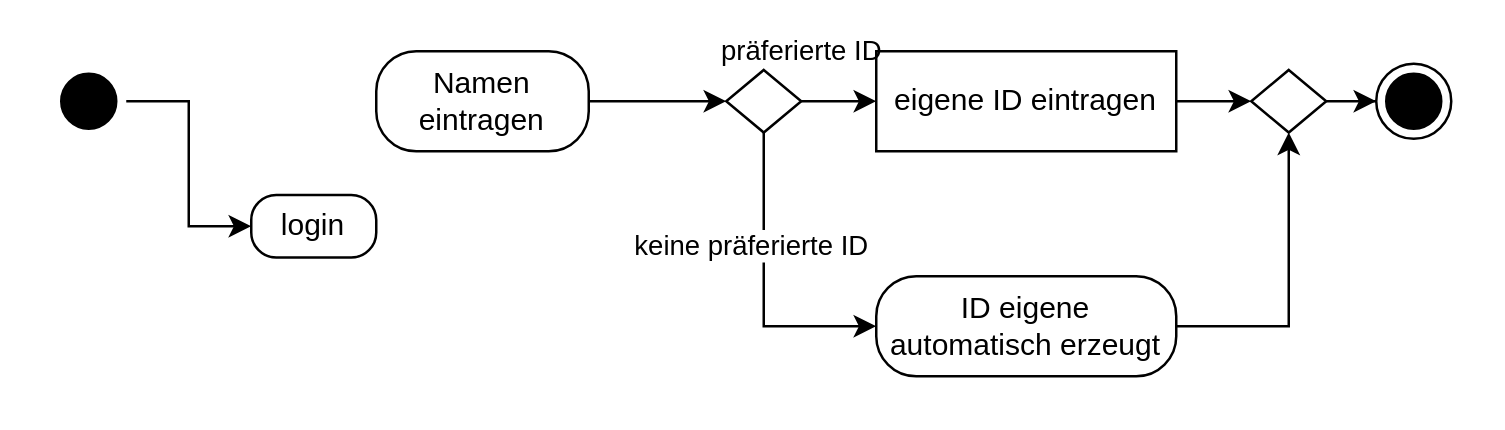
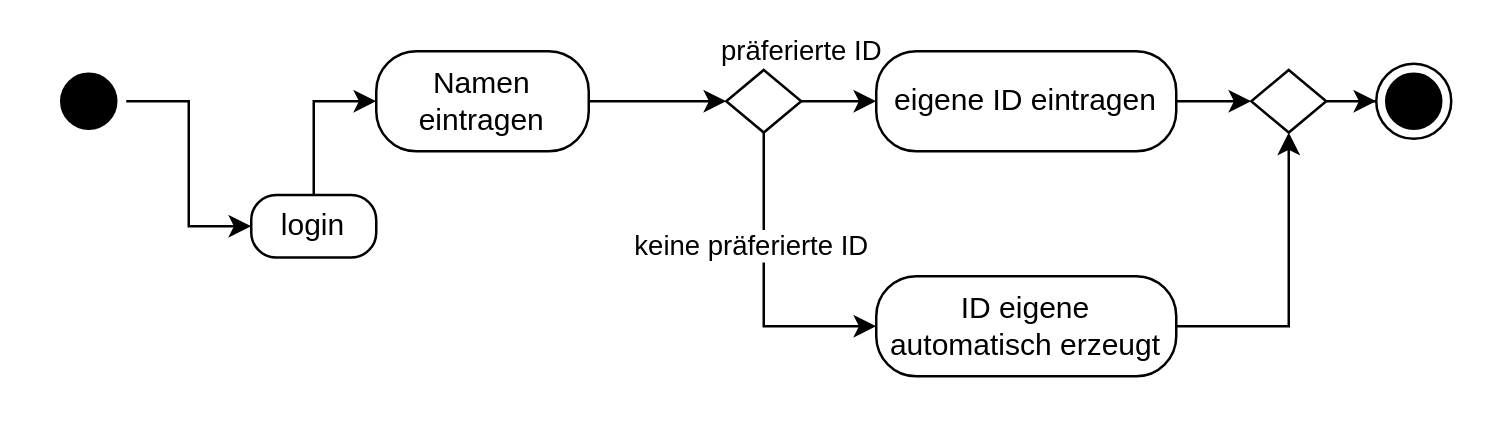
(1026, 101) -> (1026, 101)
none -> (314, 125)
